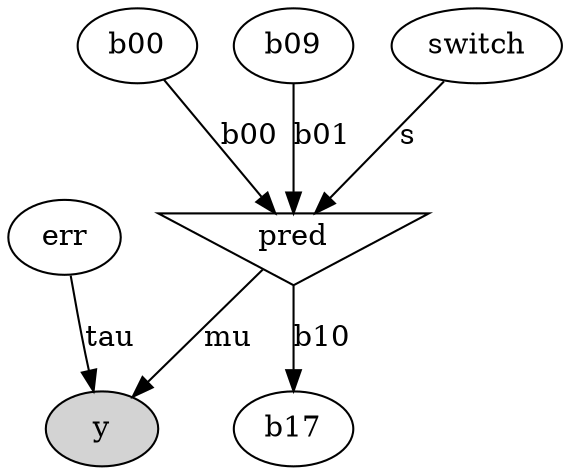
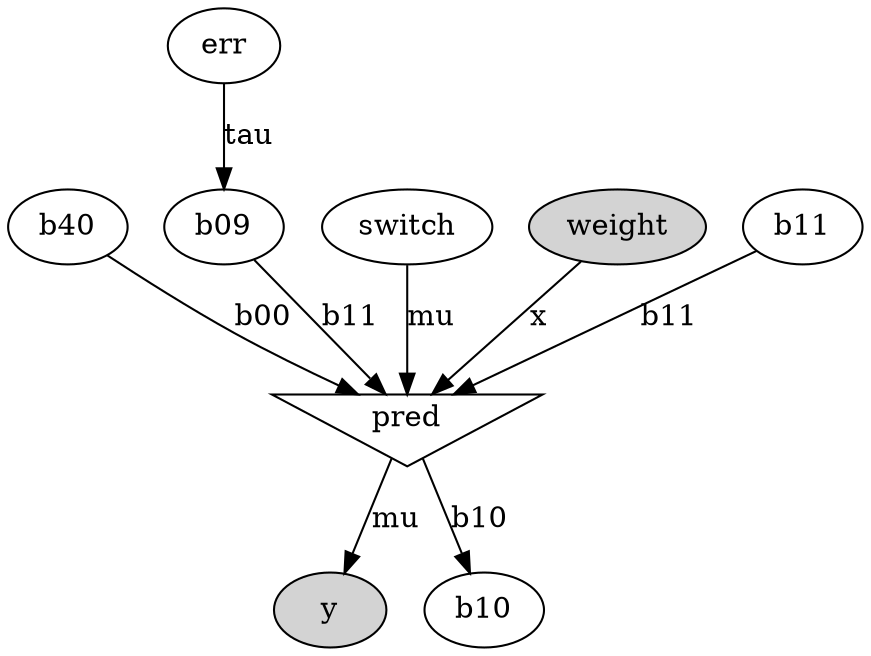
(137, 46) -> (68, 227)
(323, 136) -> (351, 317)
(408, 136) -> (431, 317)
none -> (618, 227)
none -> (803, 227)
(79, 323) -> (224, 126)
(294, 429) -> (484, 610)
